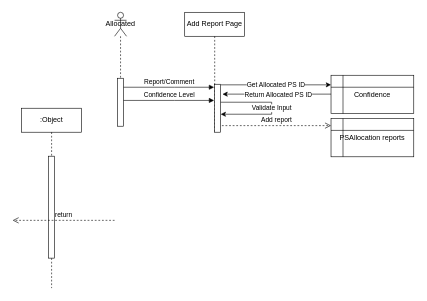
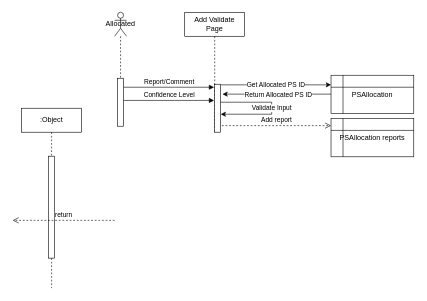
(215, 24) -> (215, 24)
(372, 95) -> (372, 95)
